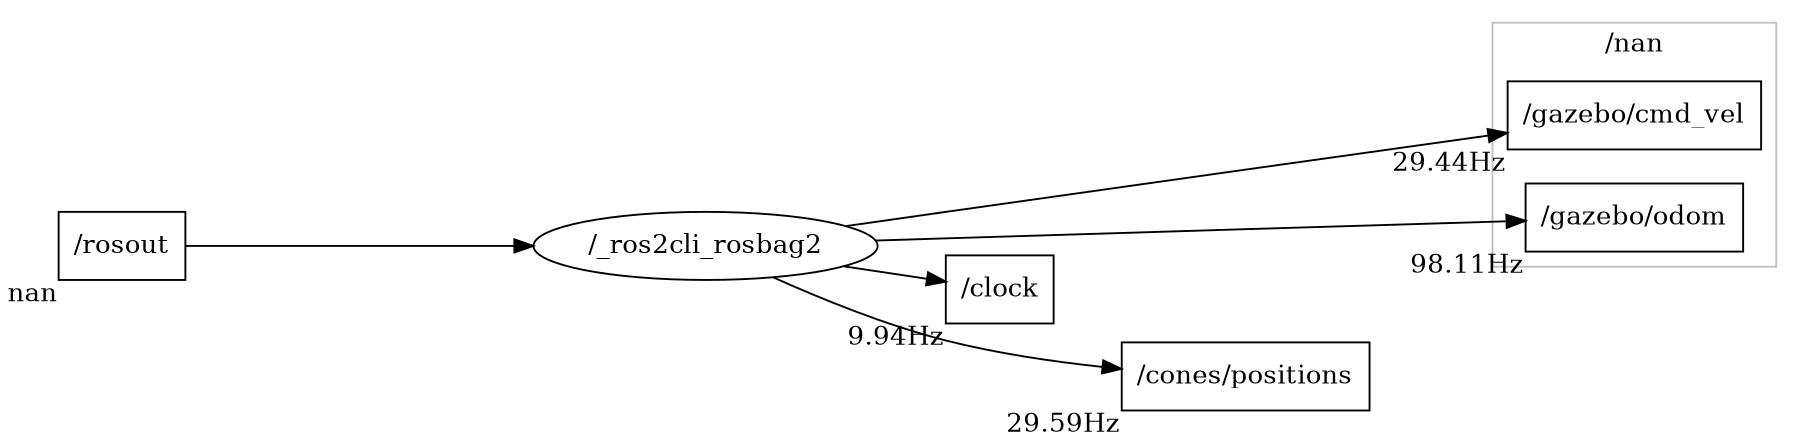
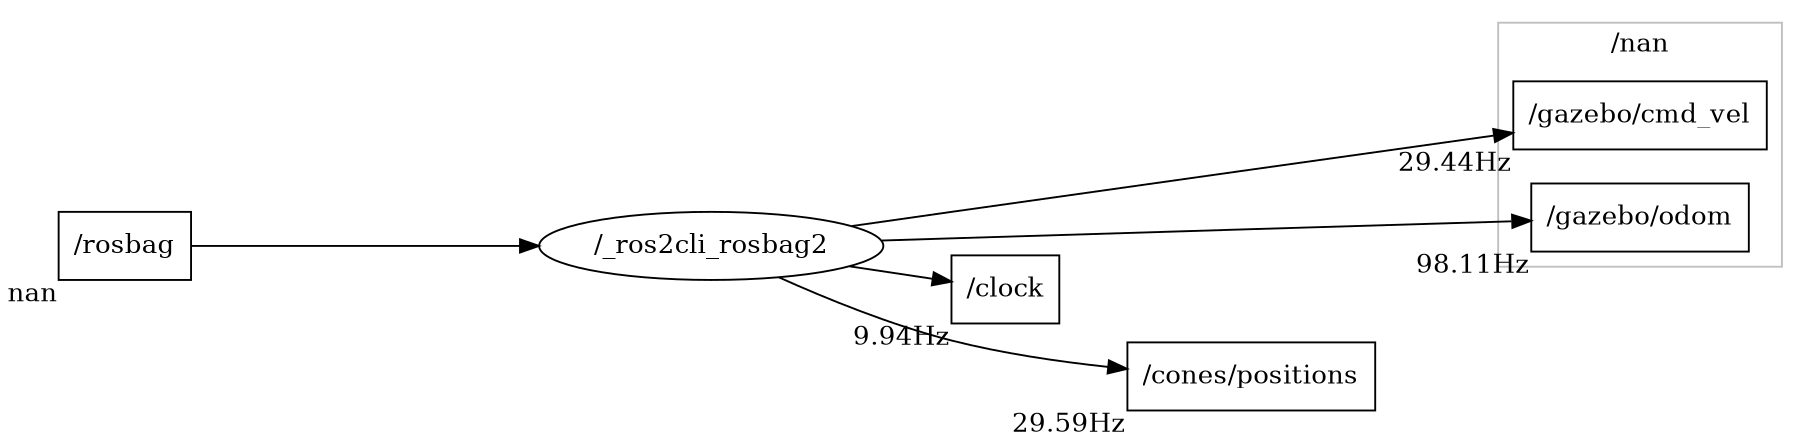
(122, 246) -> (125, 246)
